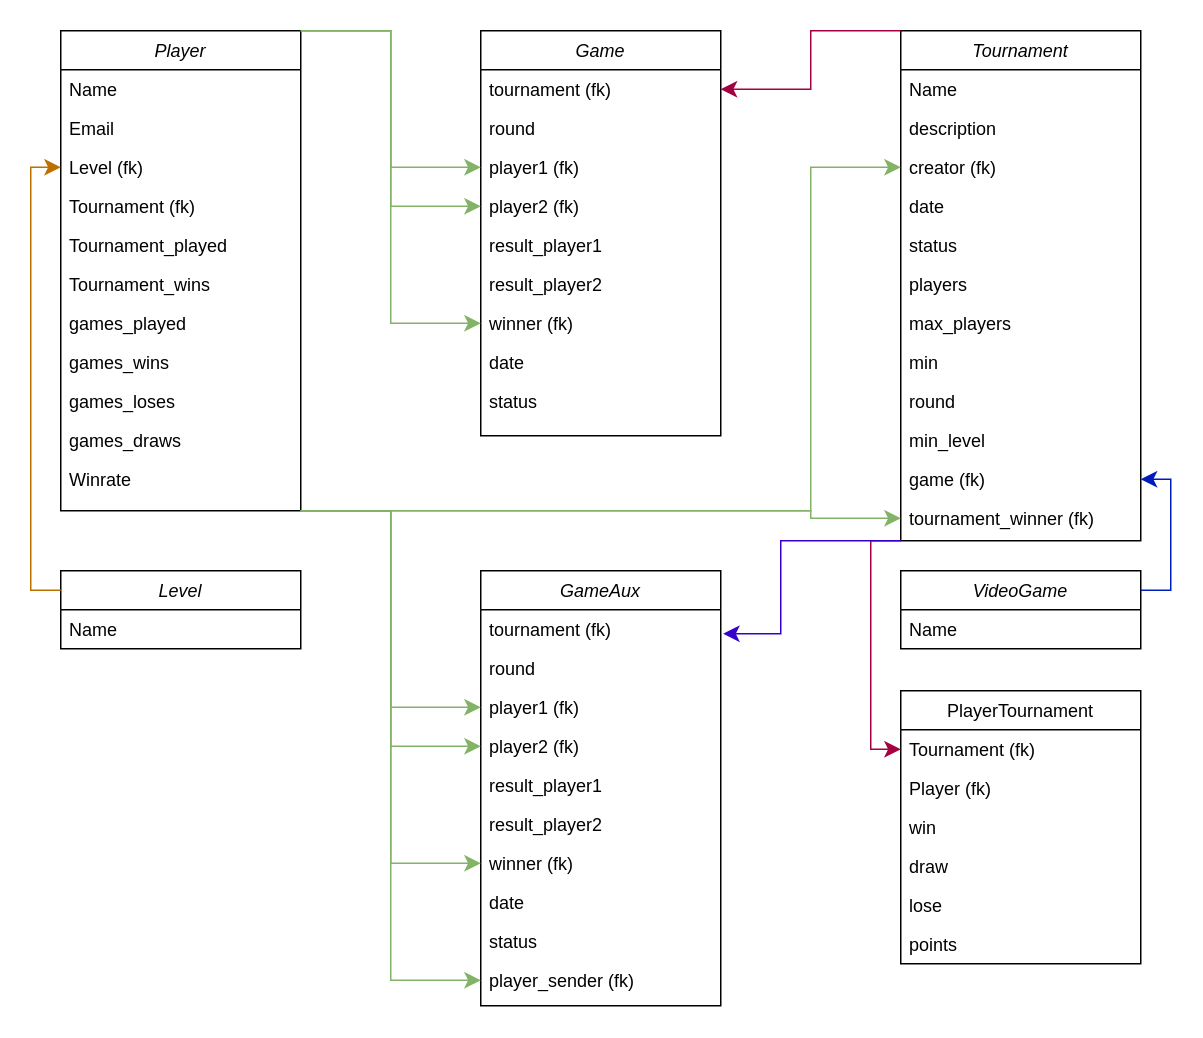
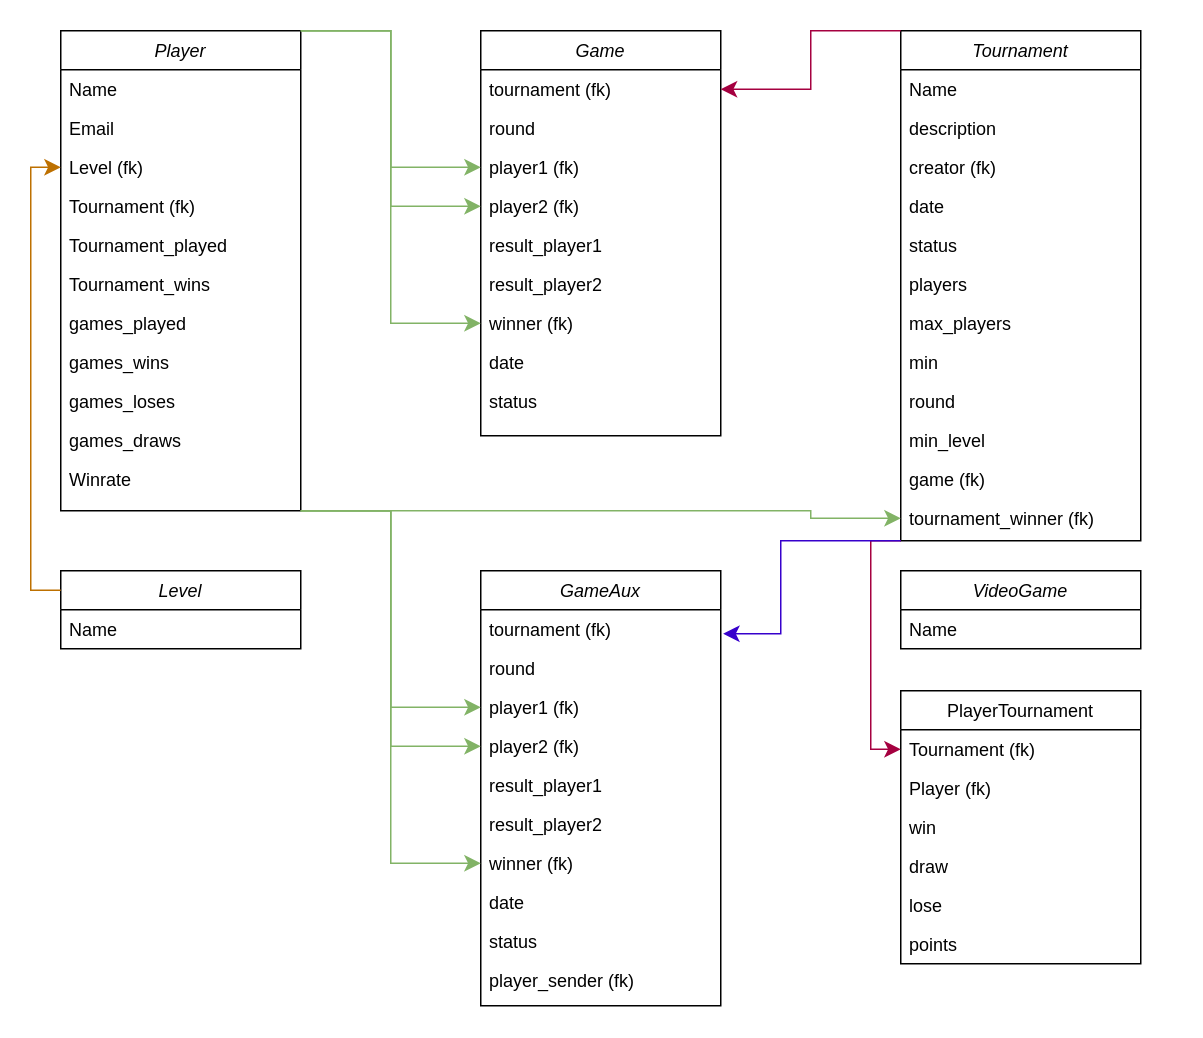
(811, 299) -> none
(1171, 541) -> none
(391, 962) -> none
